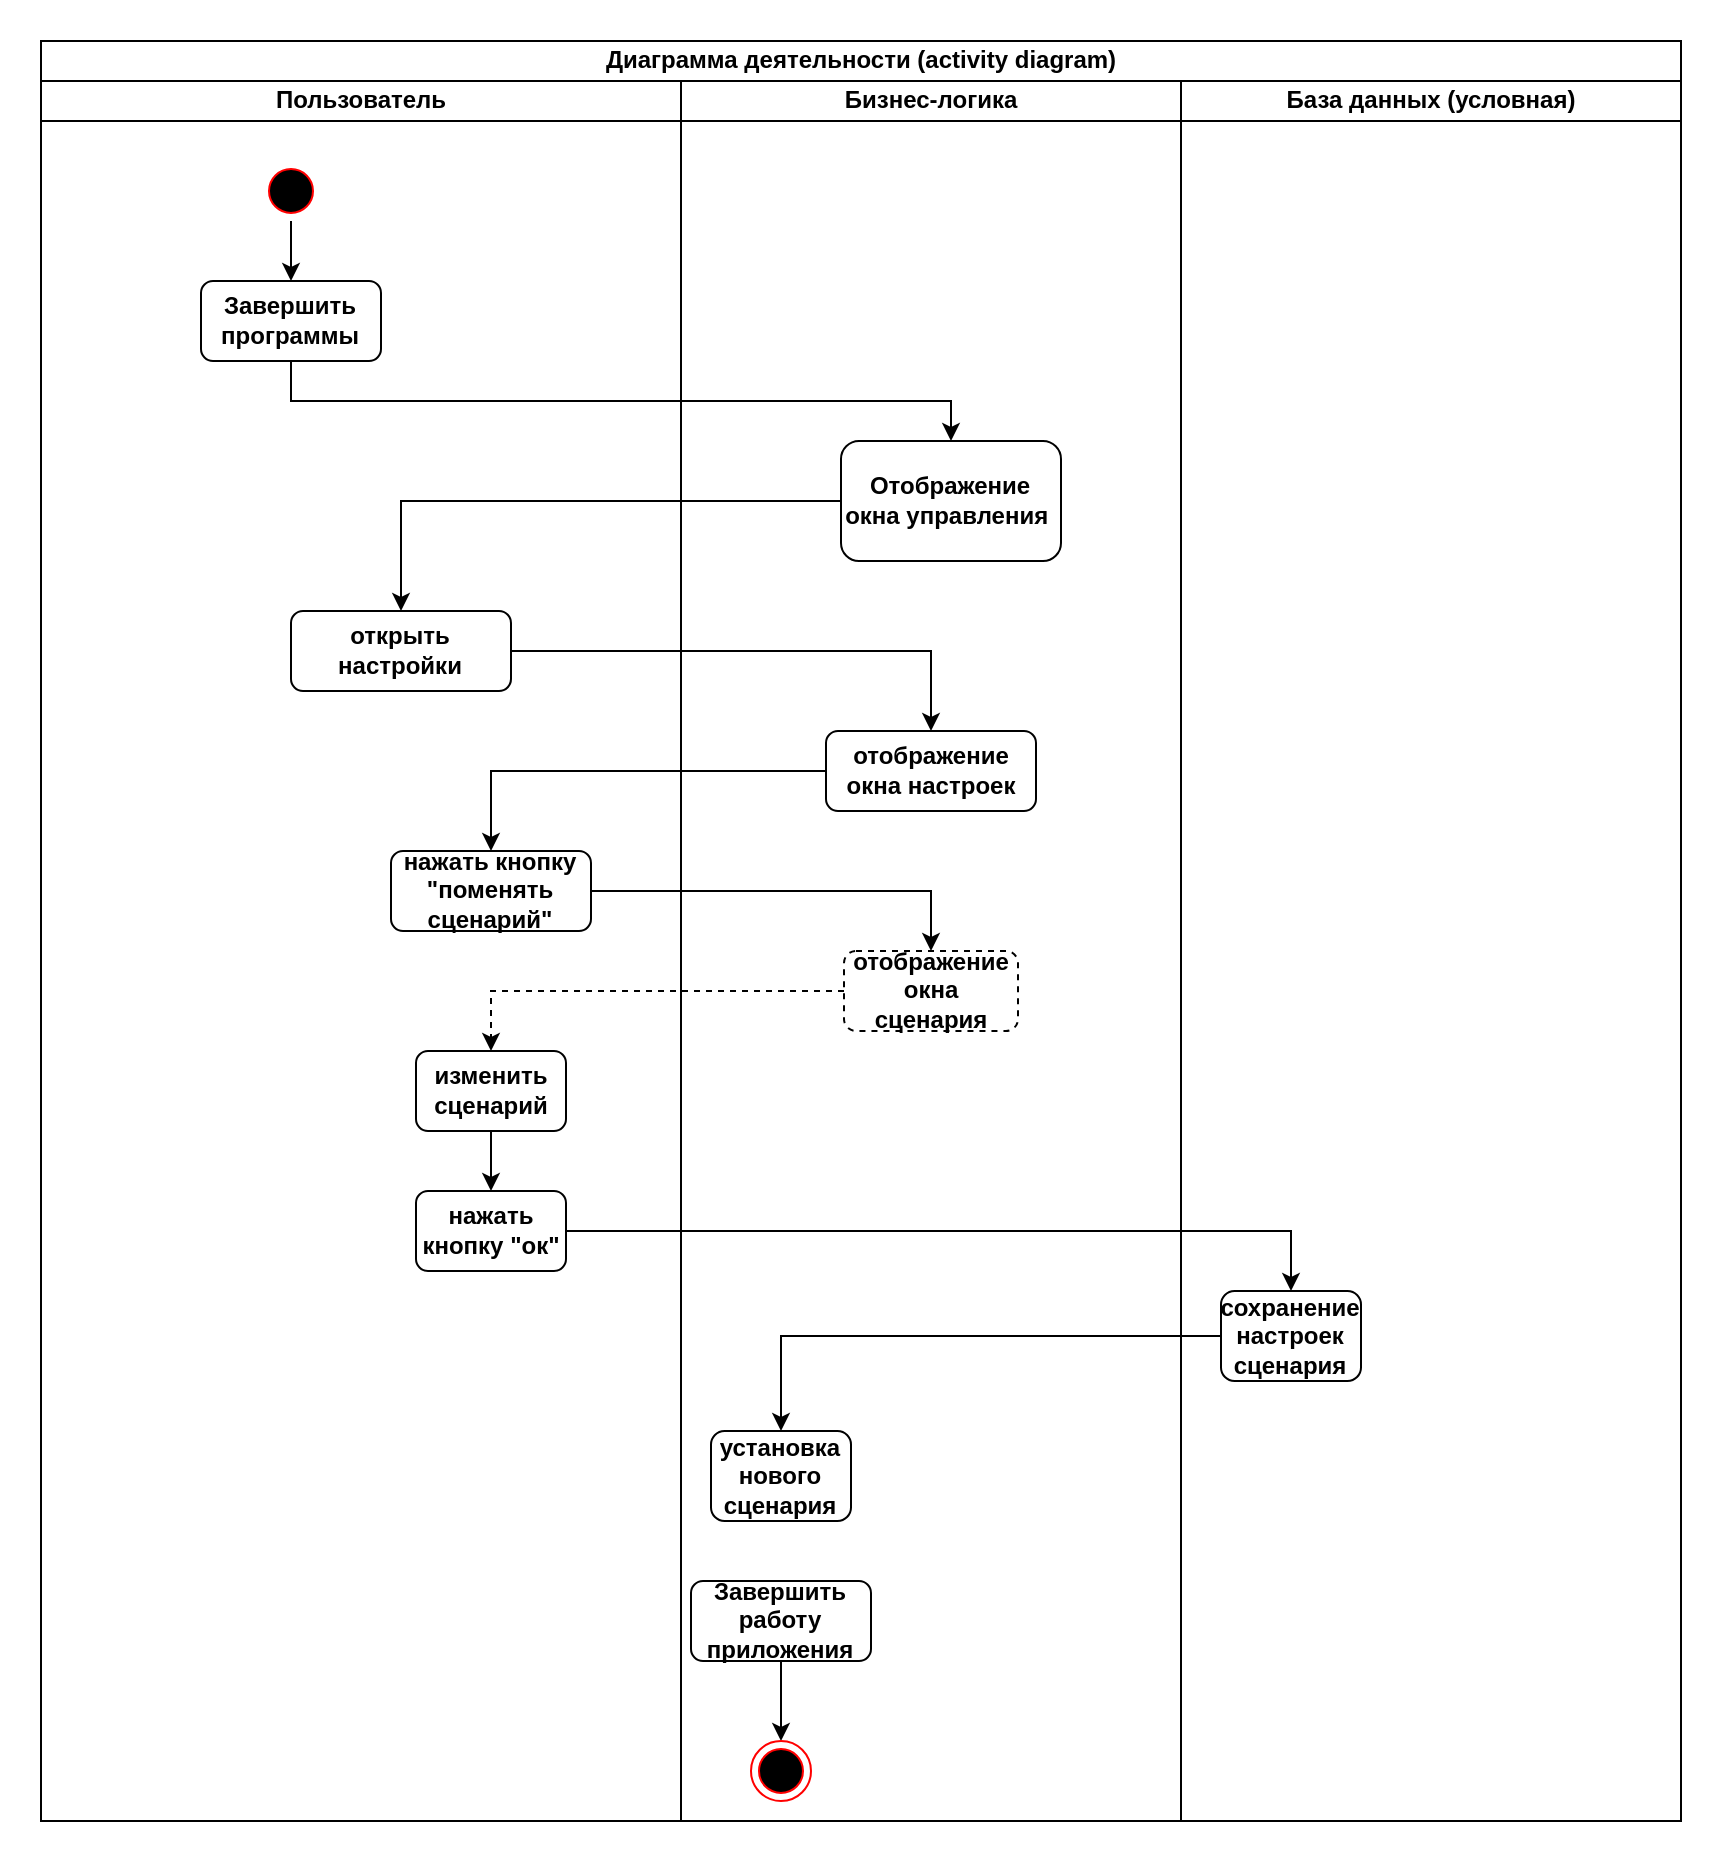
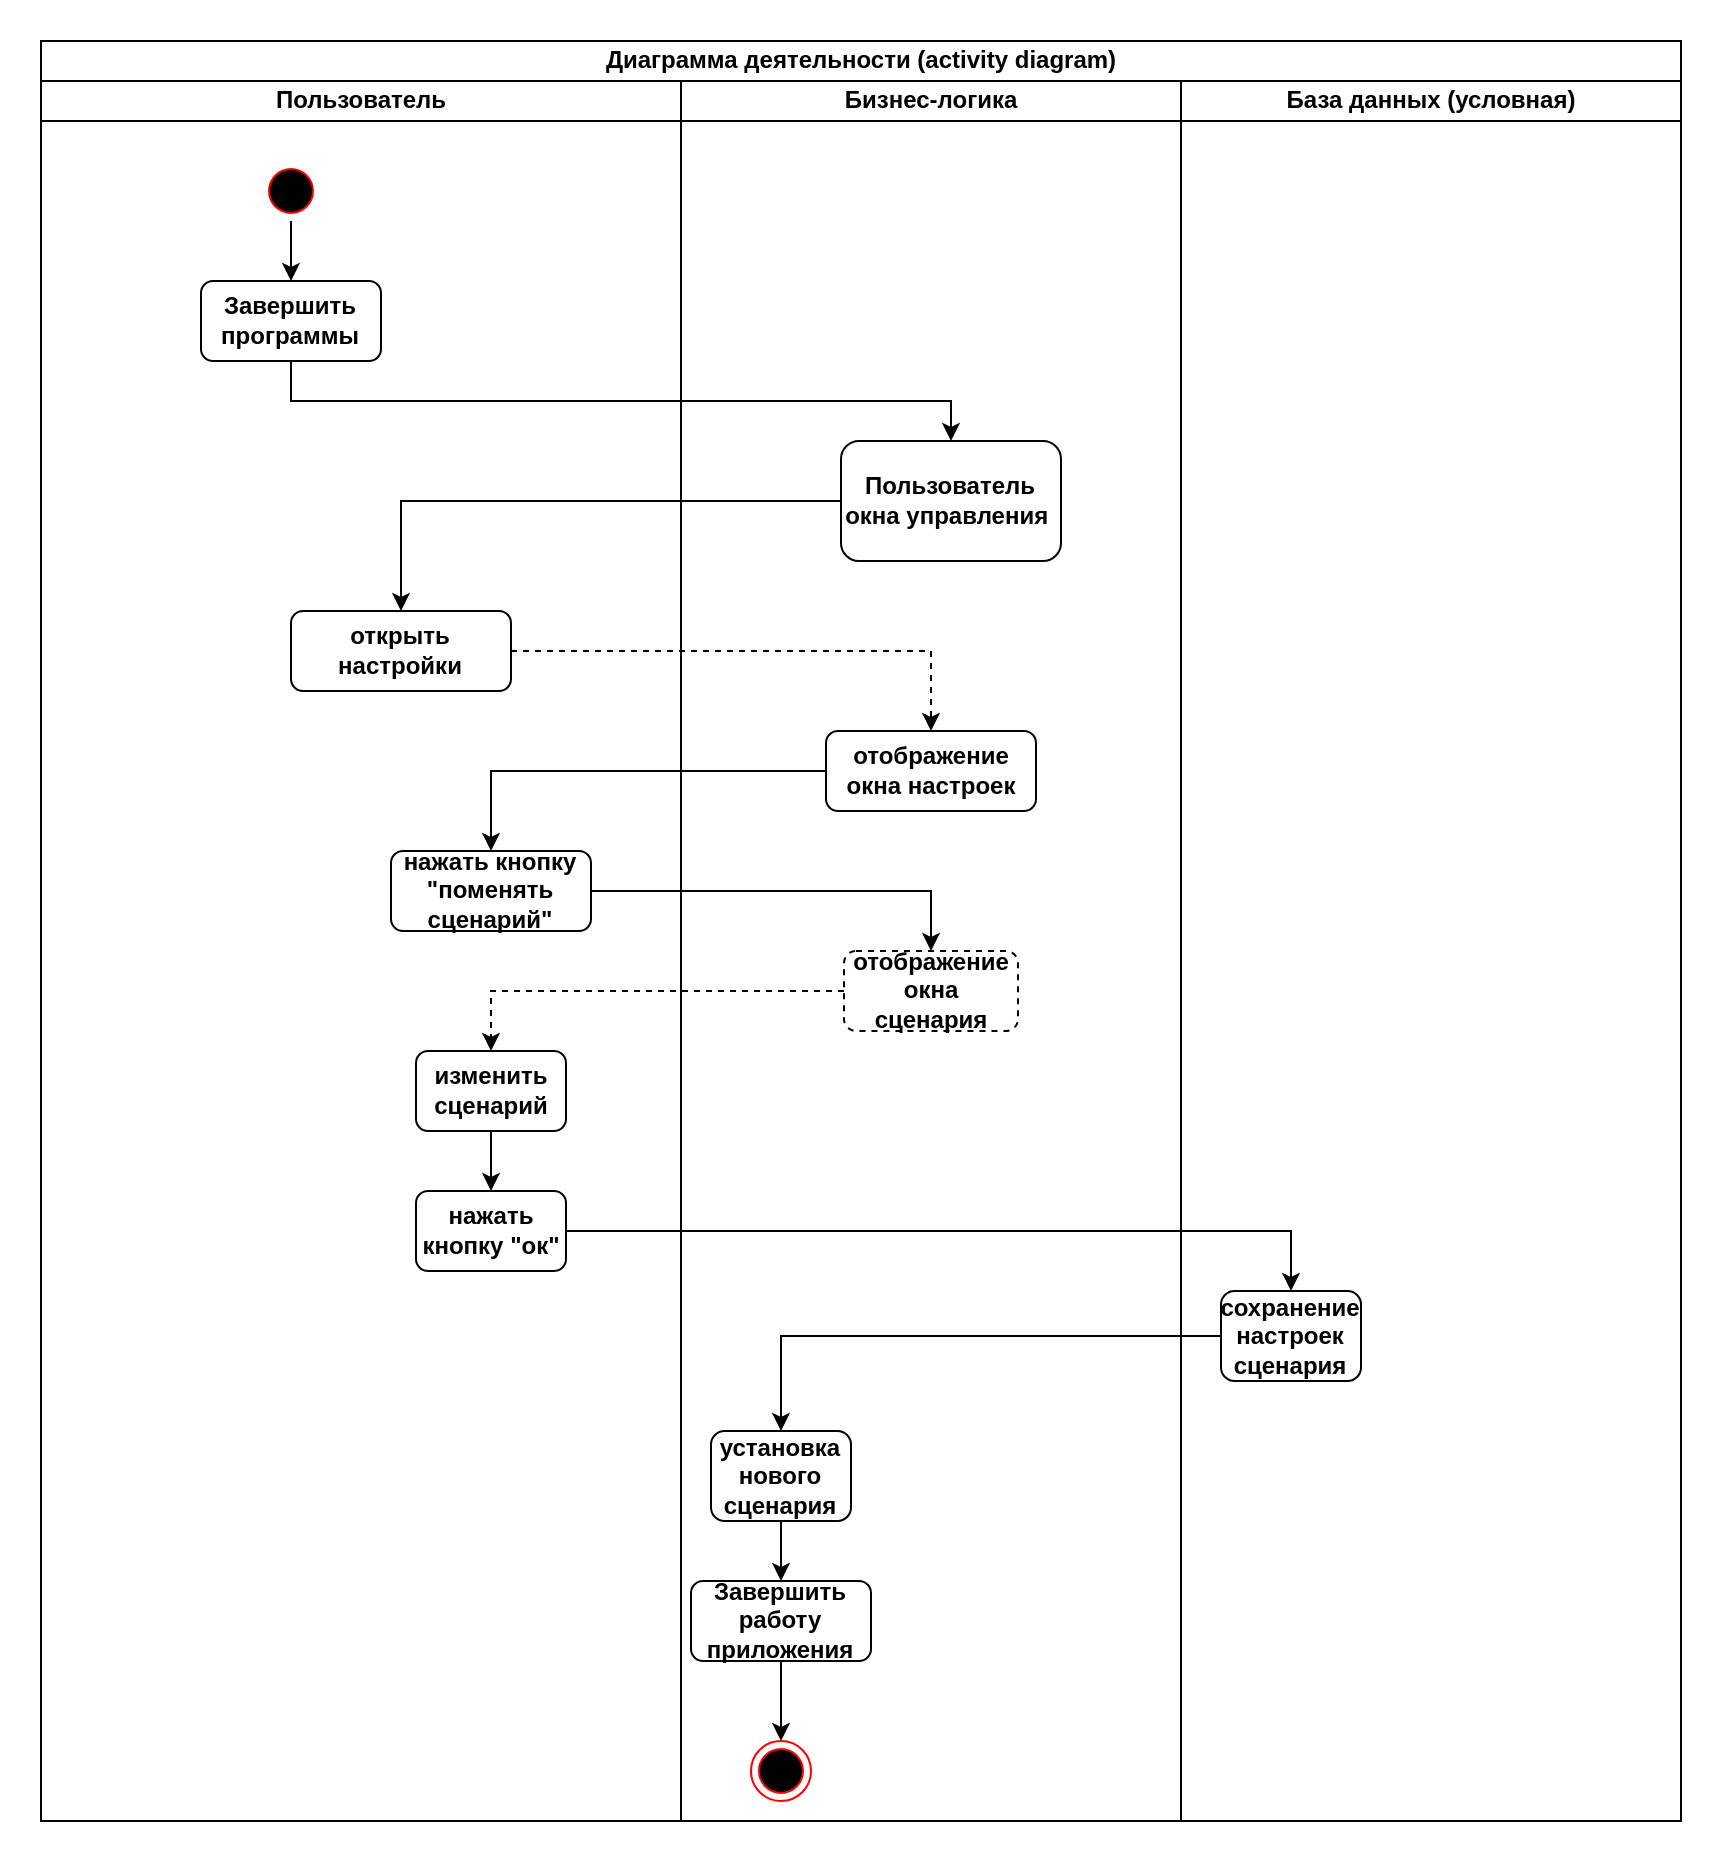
(951, 501) -> (951, 501)
(839, 651) -> (839, 651)
none -> (781, 1558)
